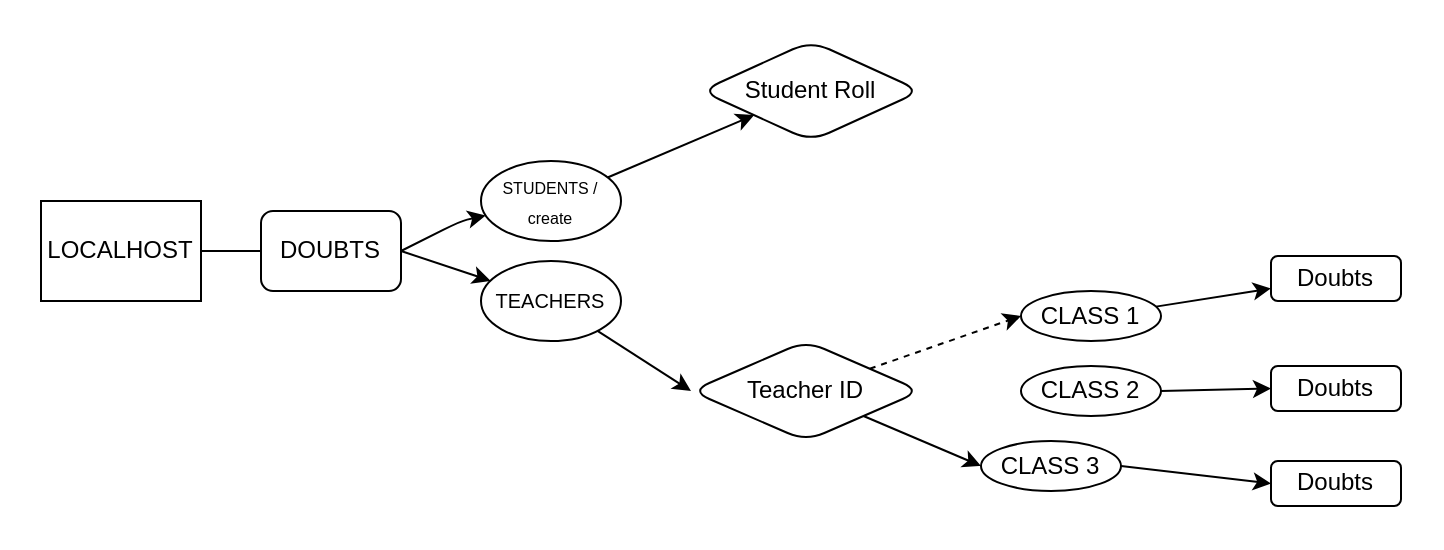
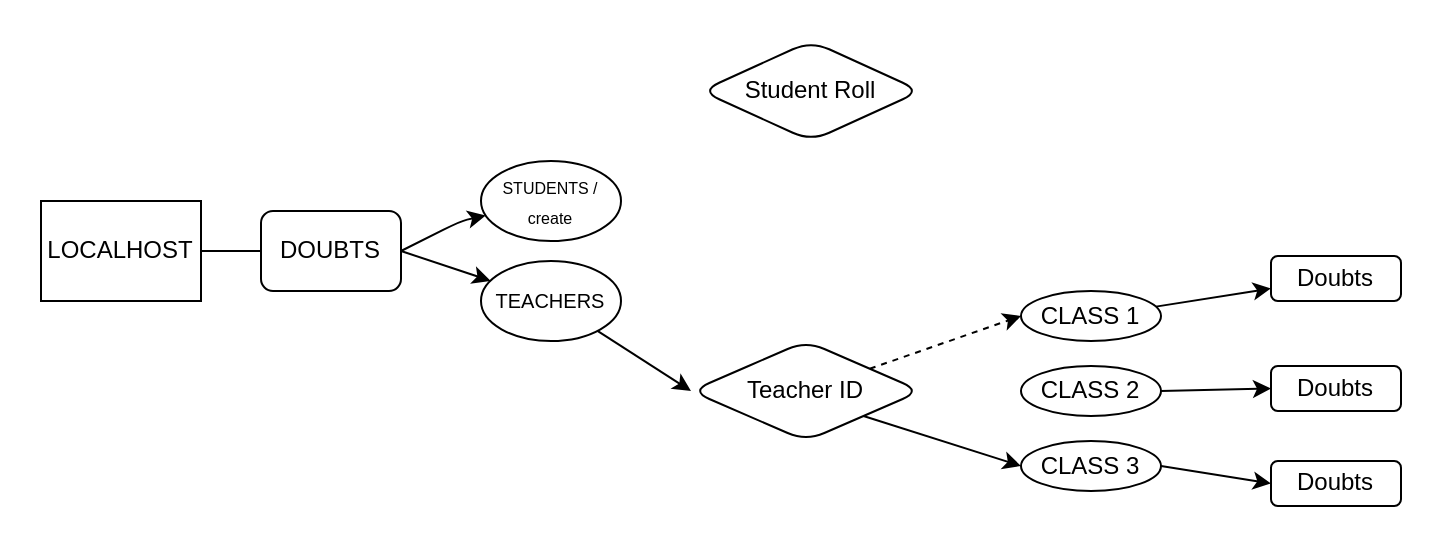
(675, 149) -> none
(1051, 466) -> (1091, 466)
